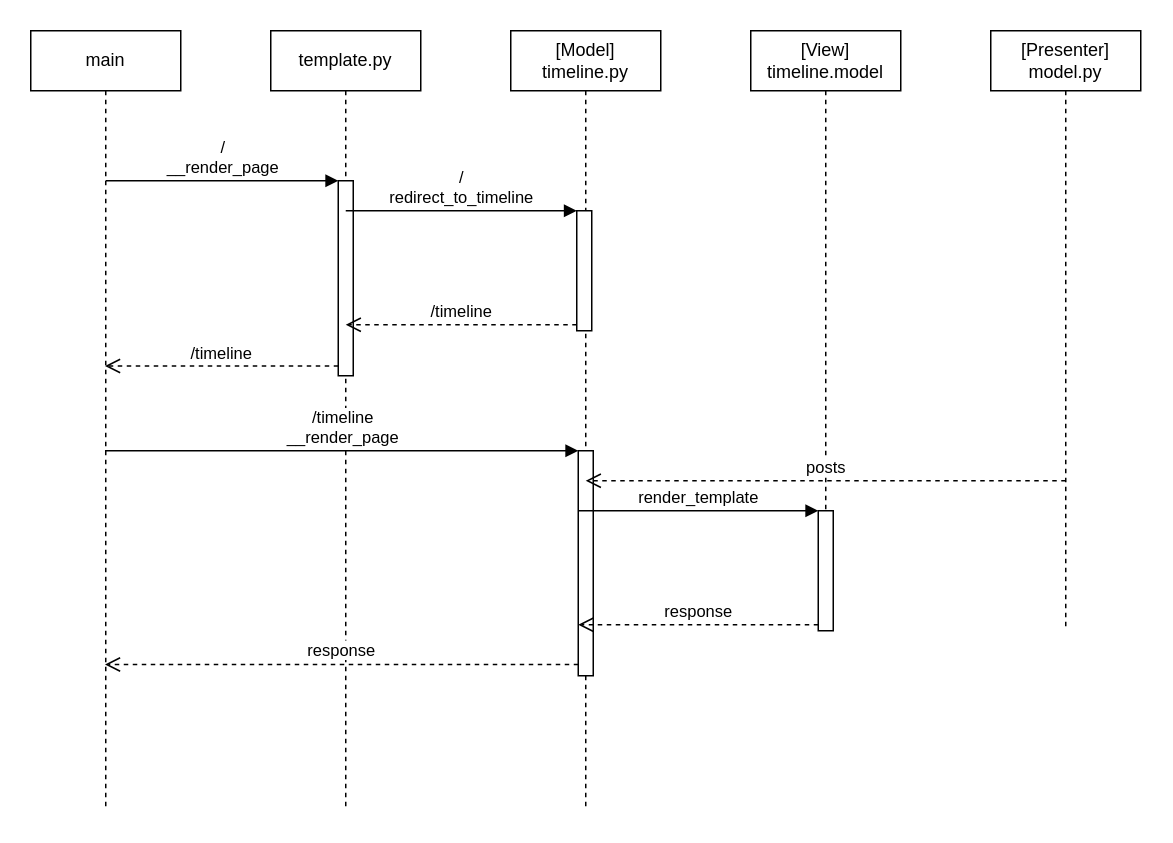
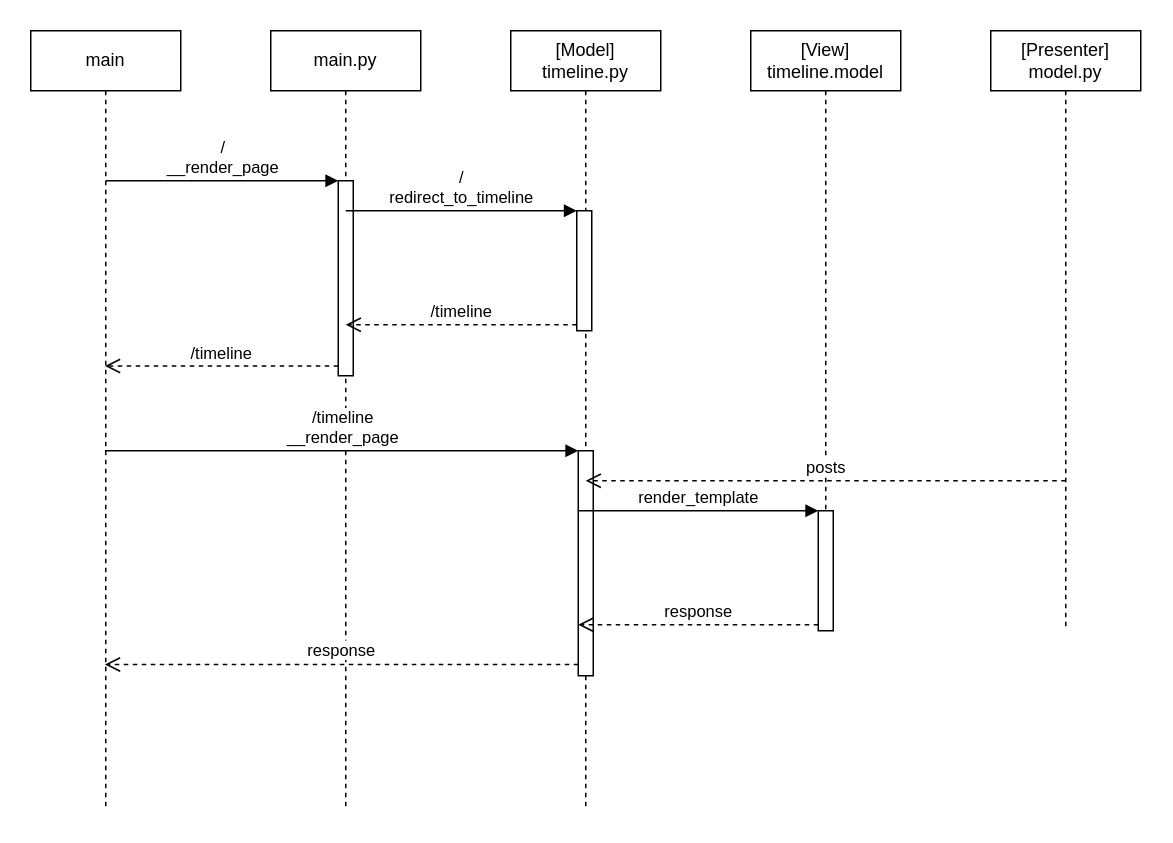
(346, 61) -> (346, 61)
